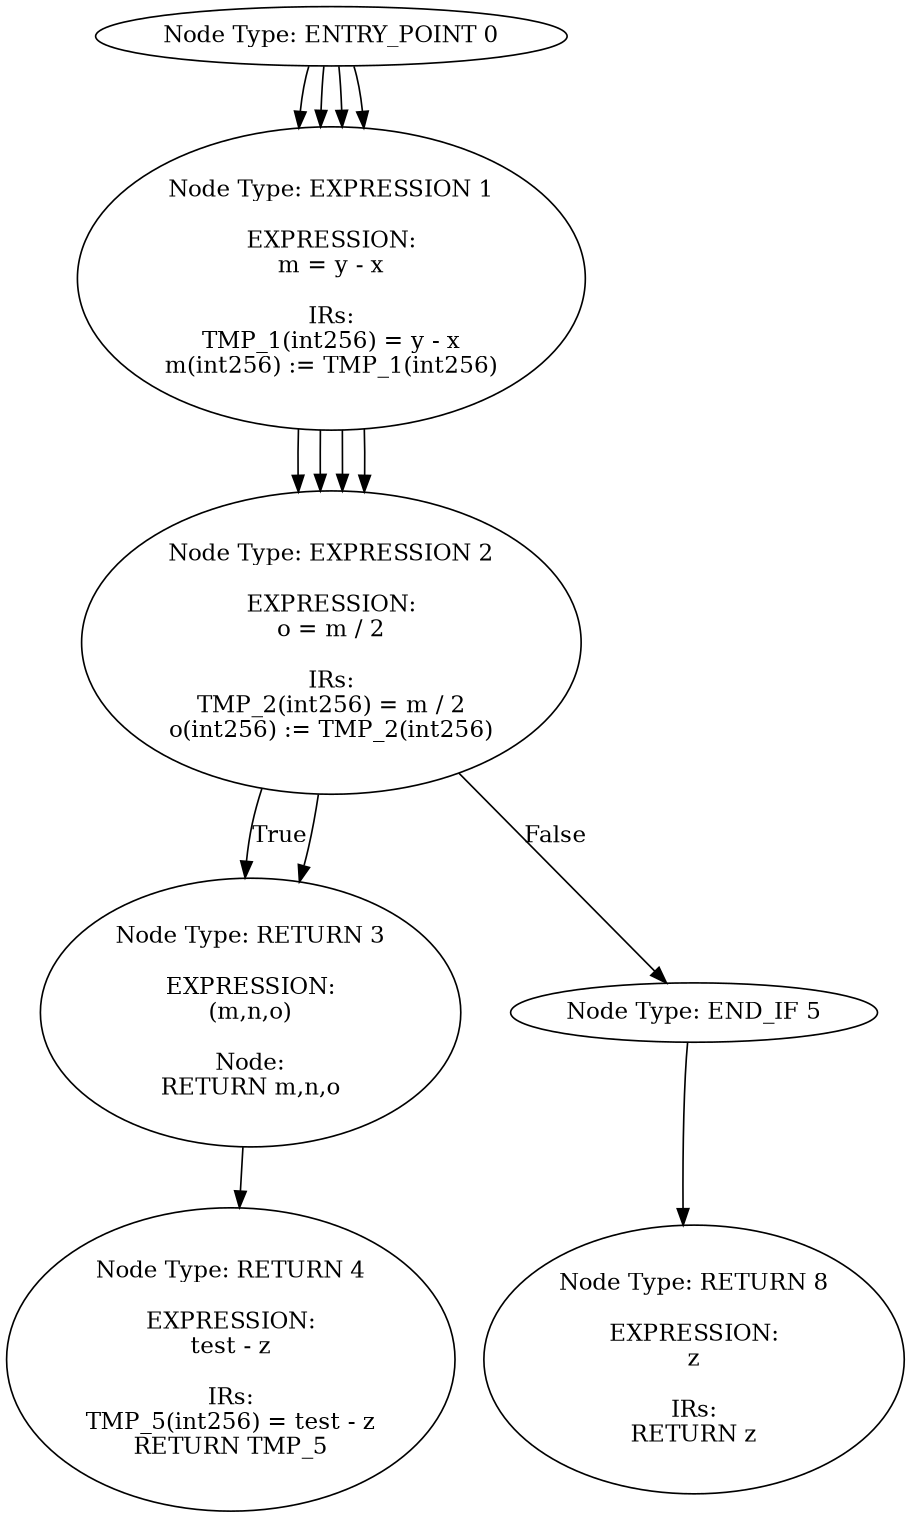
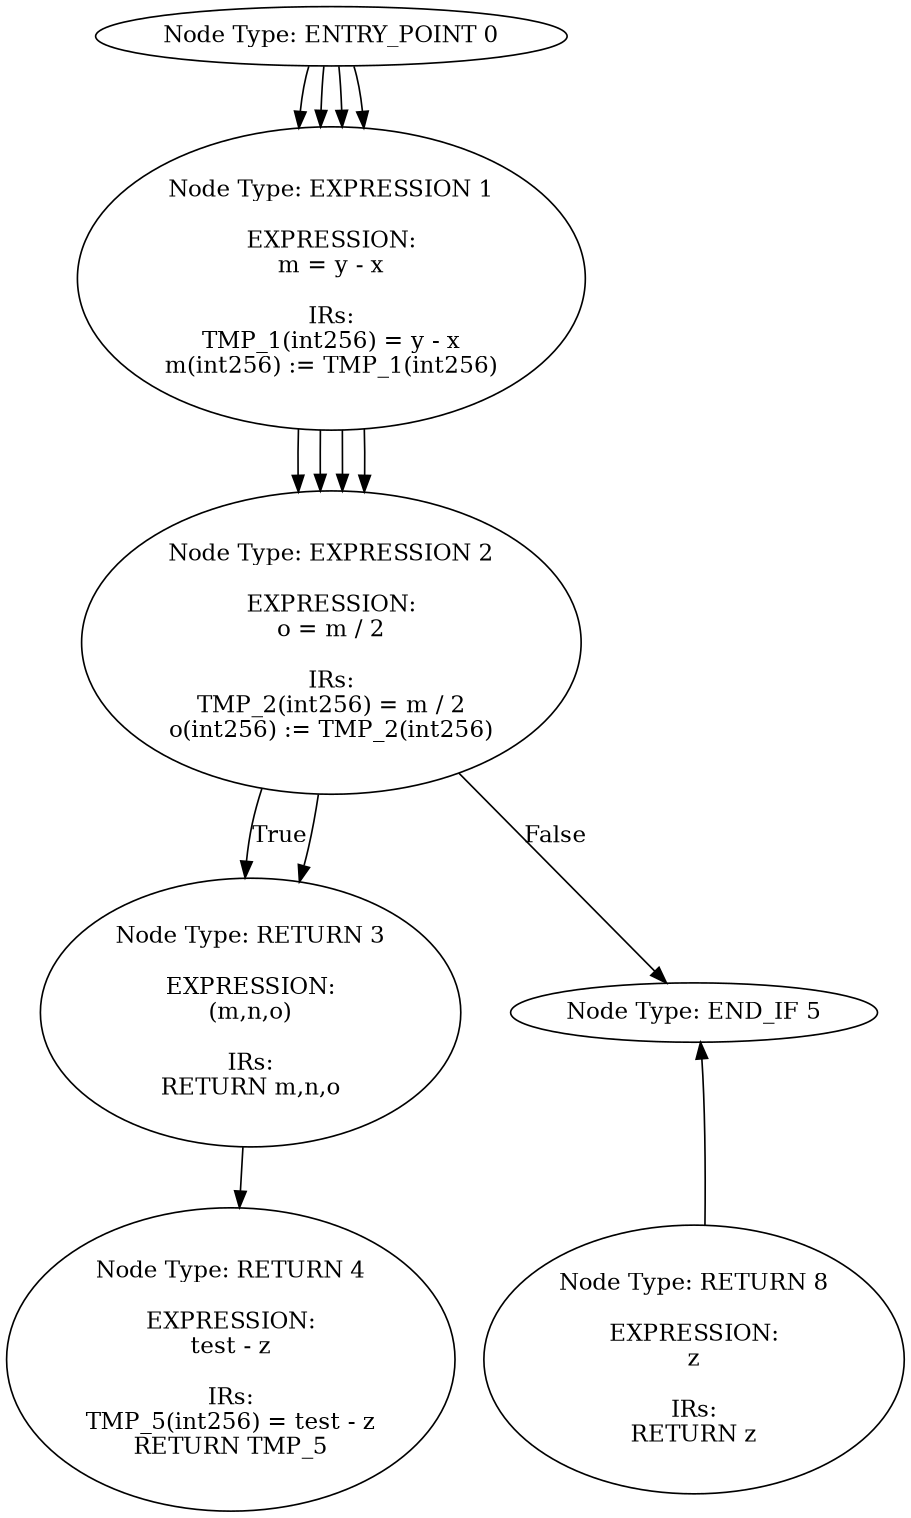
(251, 1013) -> (251, 1013)
(684, 1125) -> (705, 1142)
